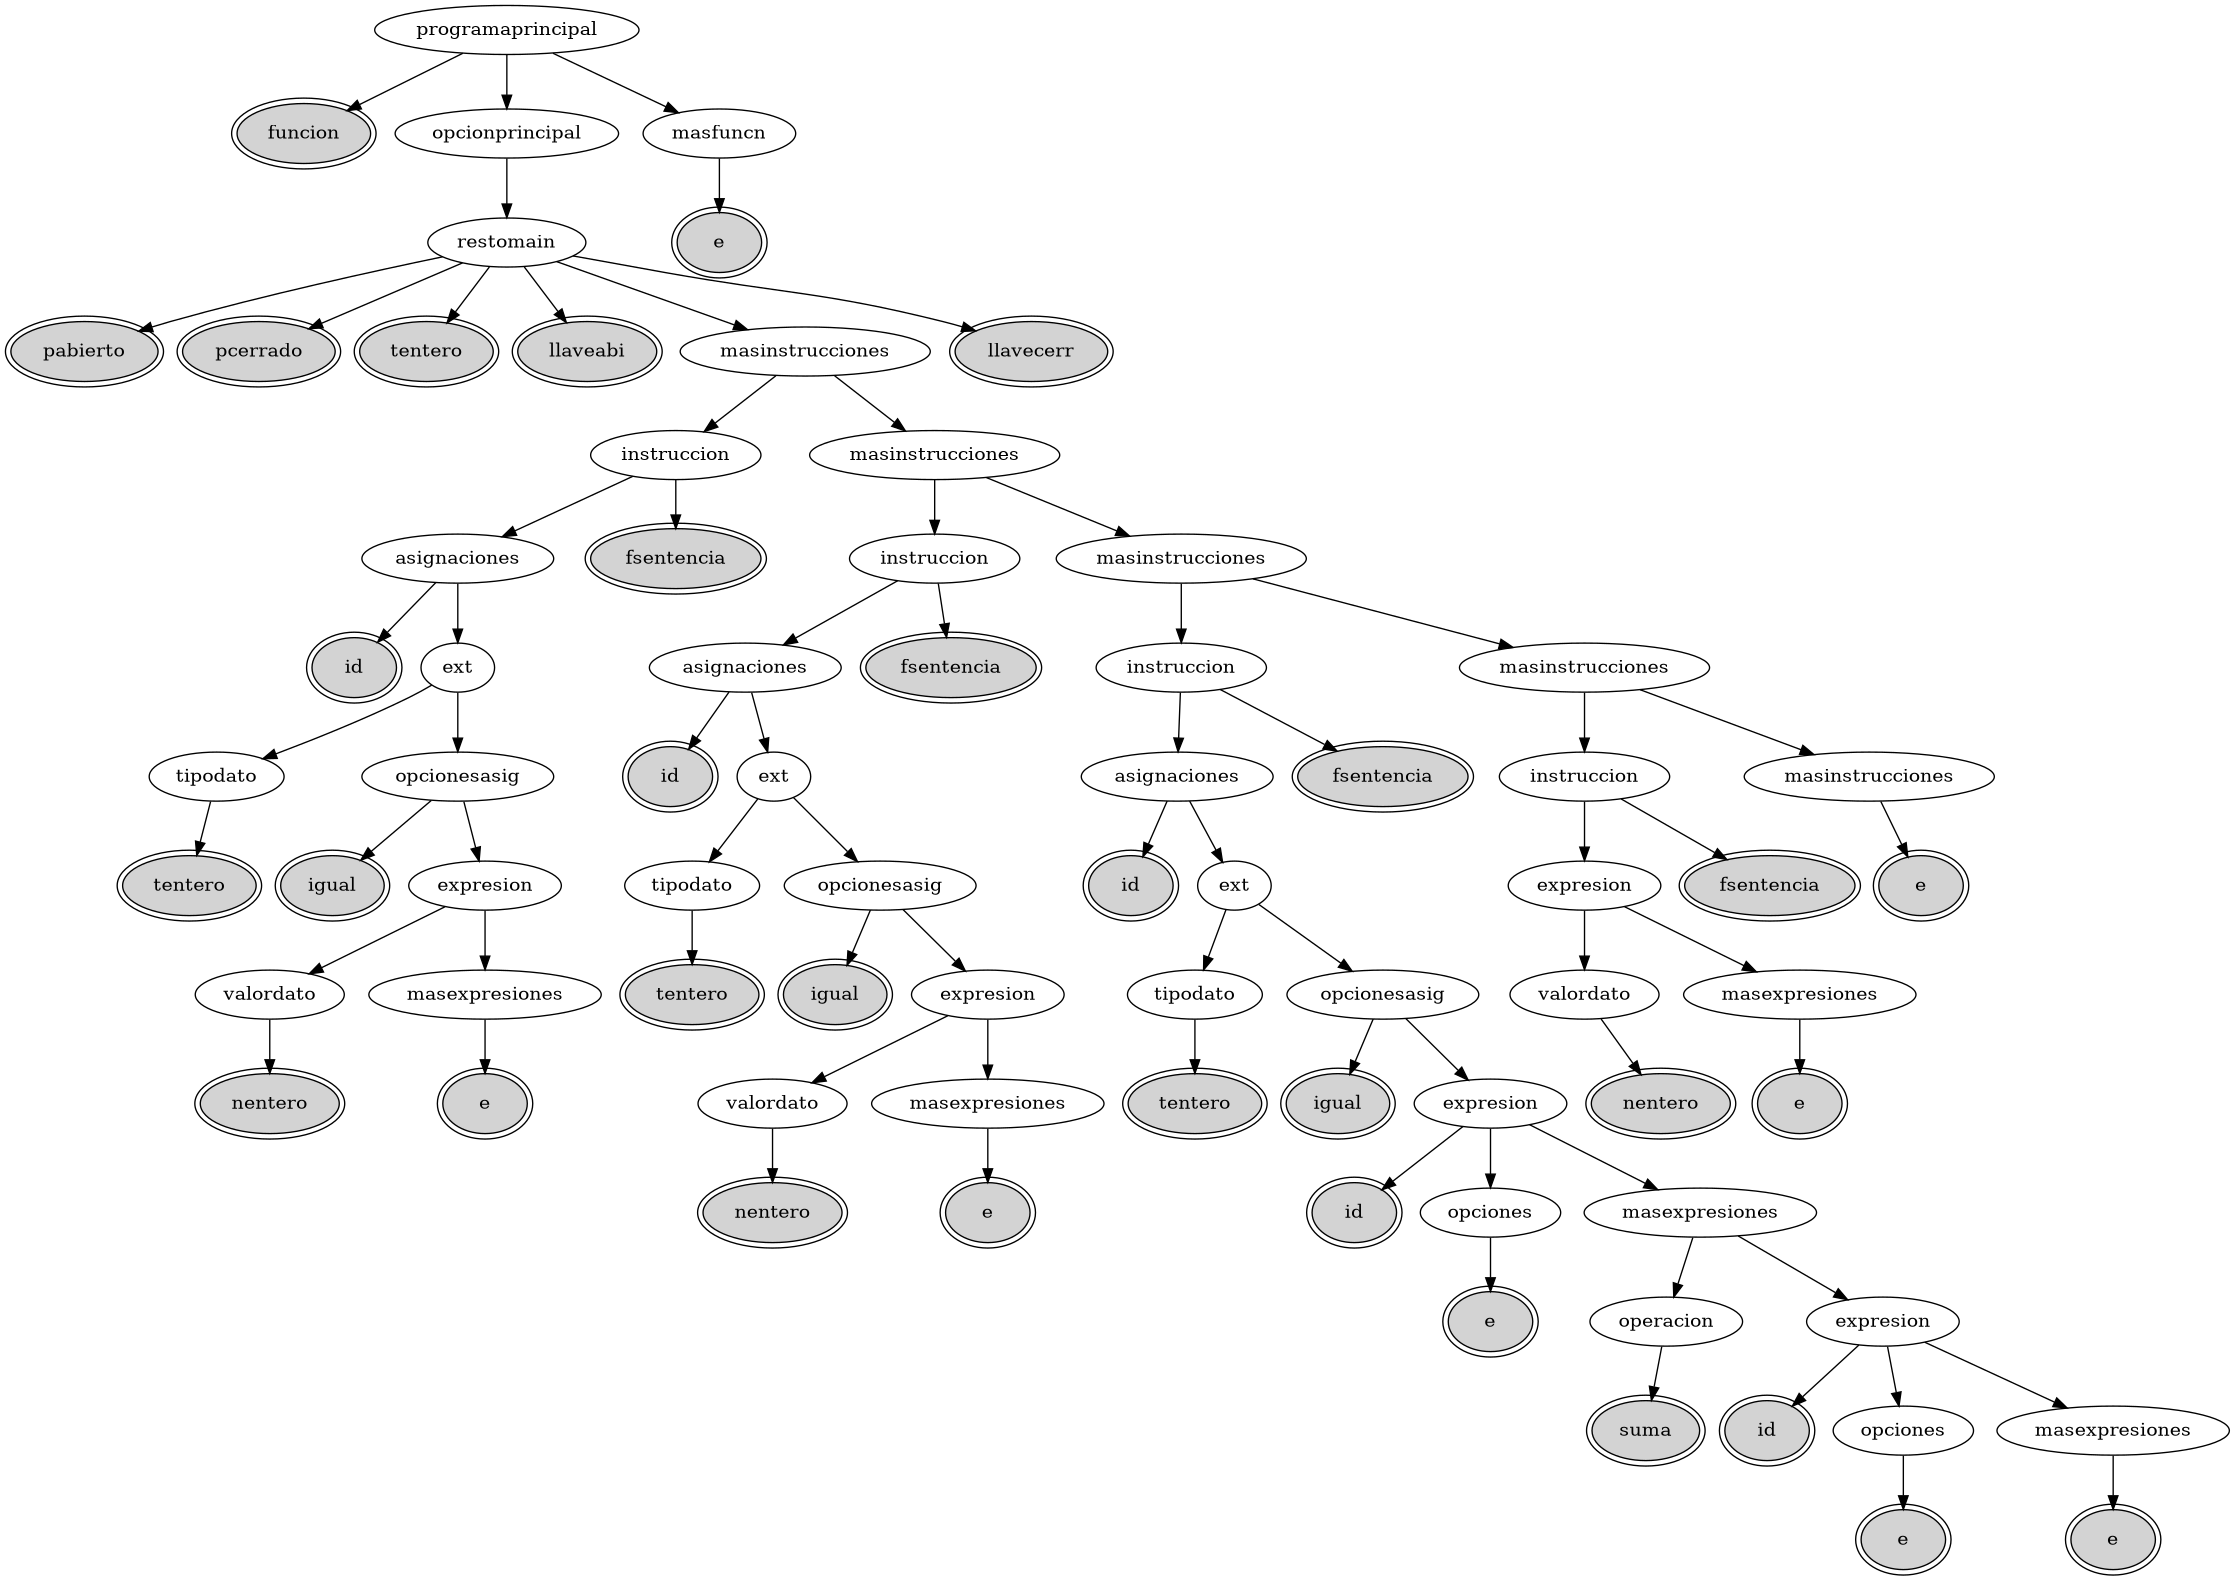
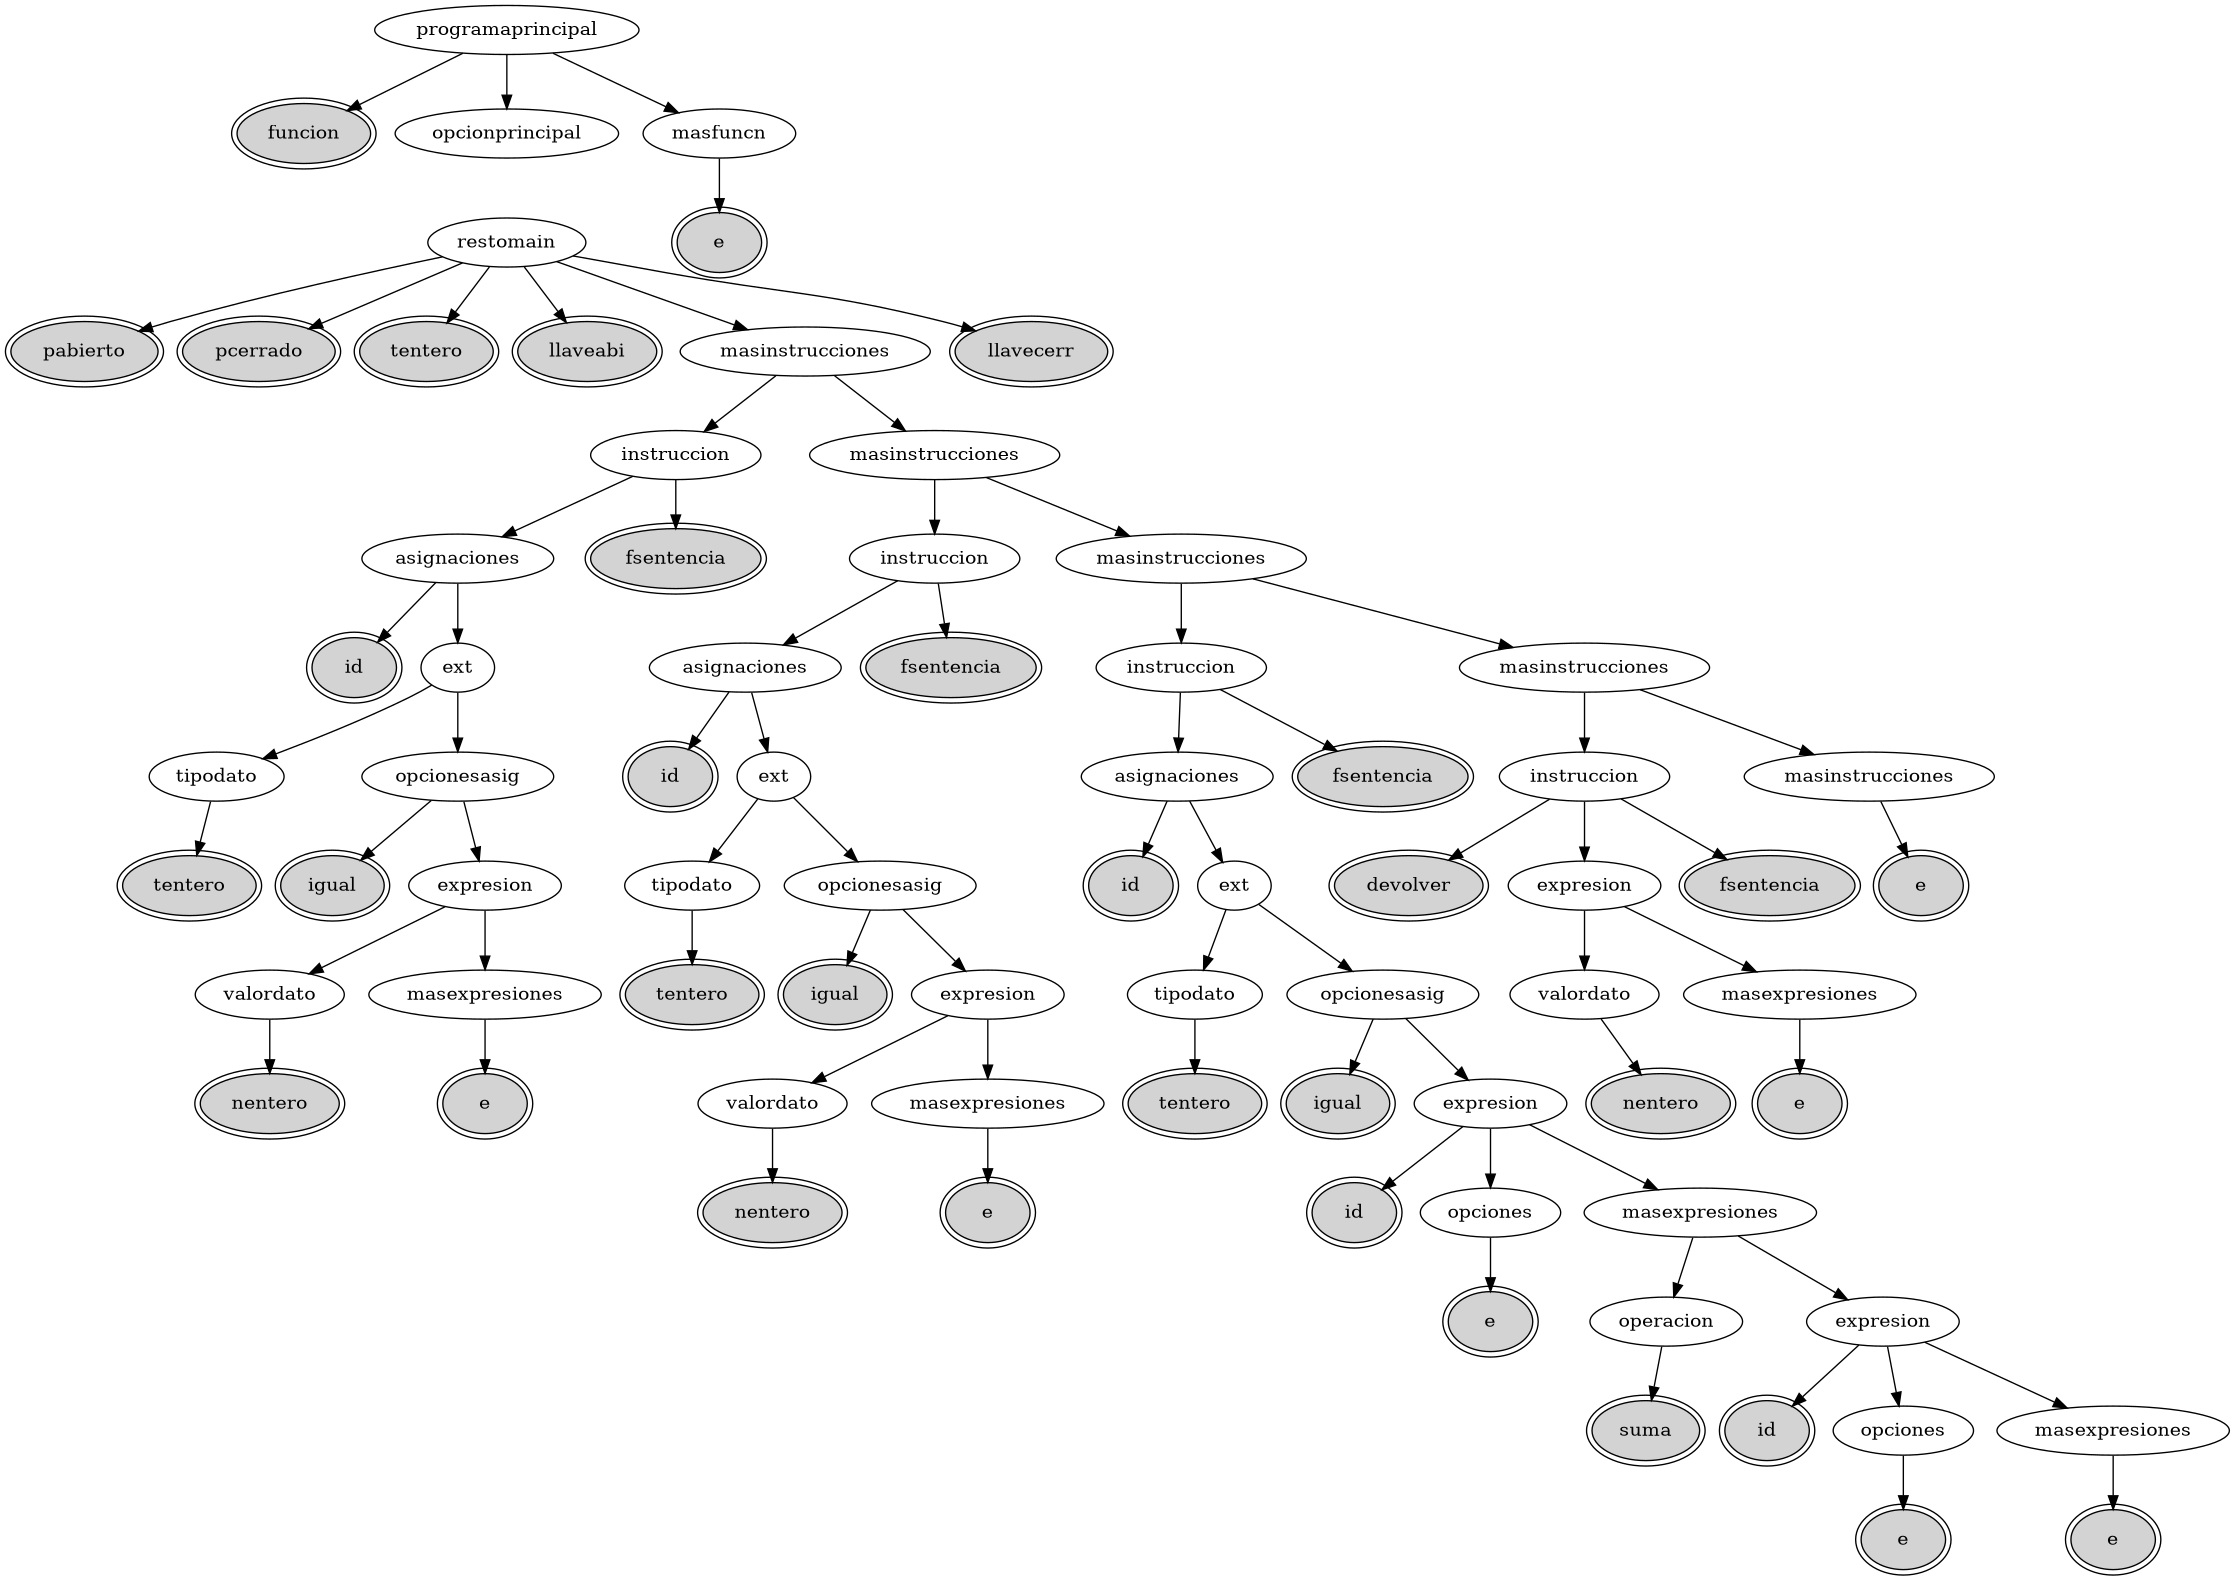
(507, 181) -> none
none -> (1409, 886)
